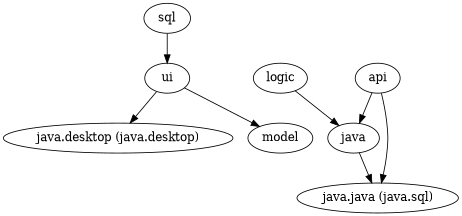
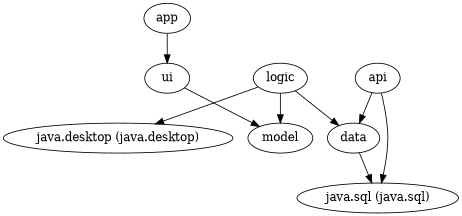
(167, 18) -> (167, 18)
(146, 104) -> (206, 106)
none -> (280, 104)
(354, 138) -> (354, 138)
(378, 198) -> (378, 198)
